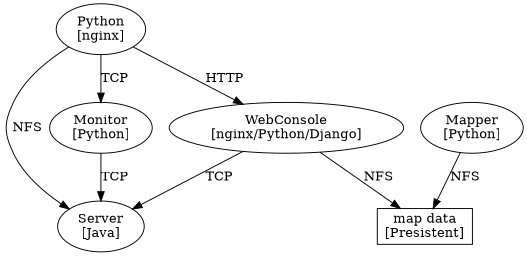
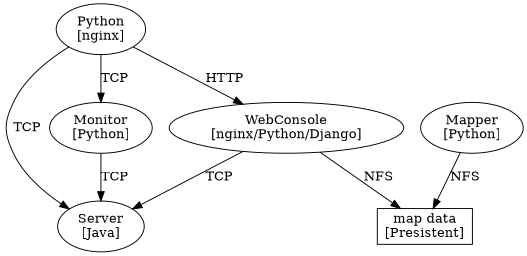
(27, 128) -> (27, 128)
